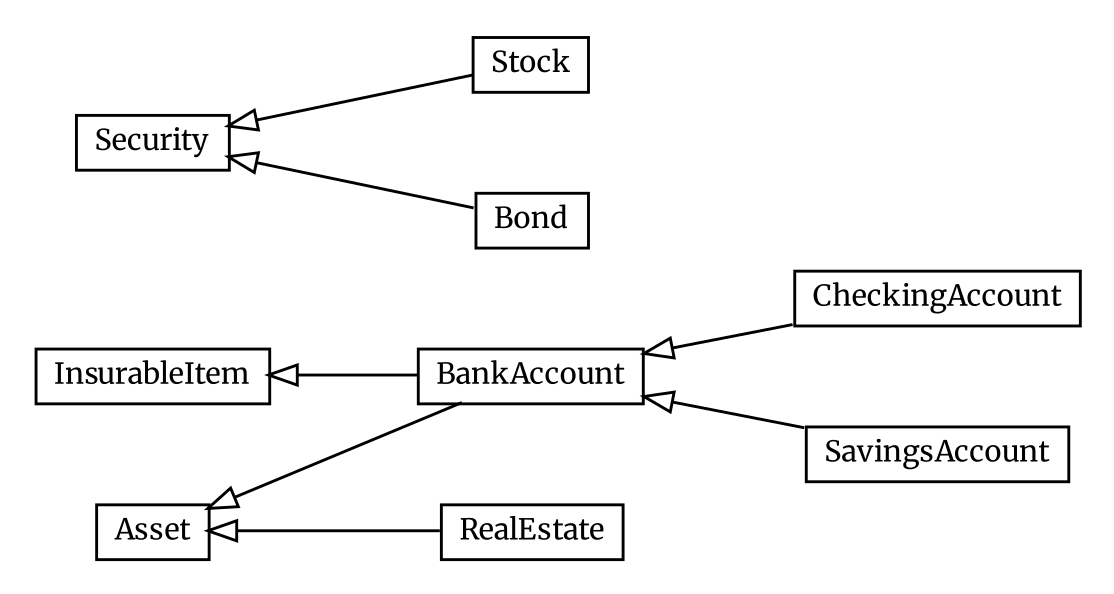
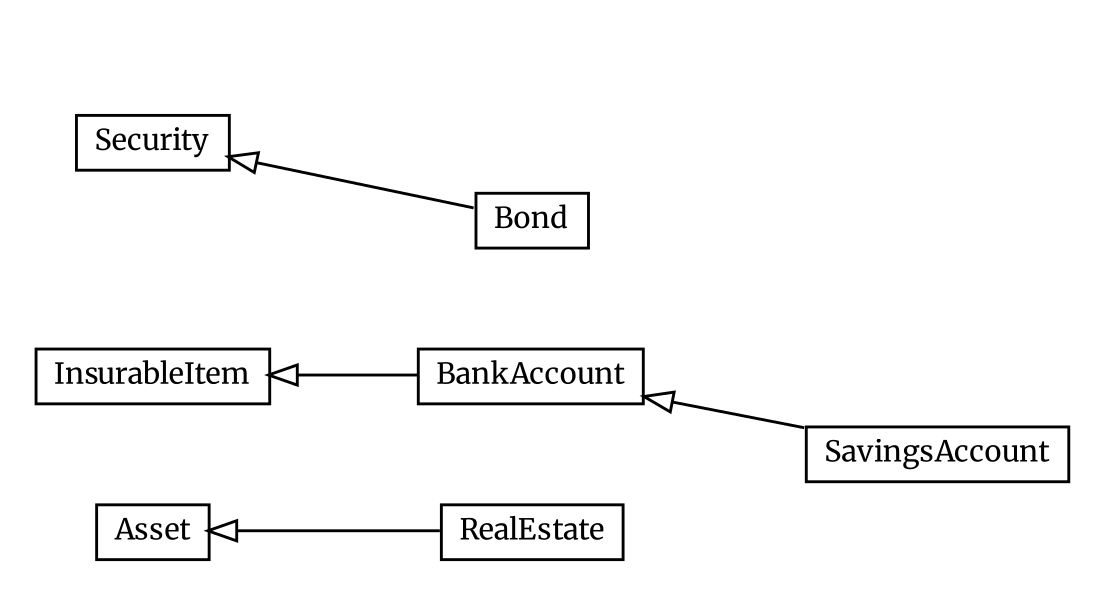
(531, 63) -> none
(936, 297) -> none
(348, 450) -> none
